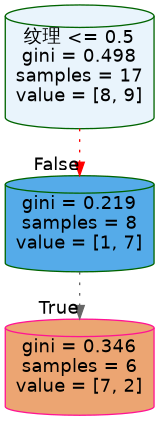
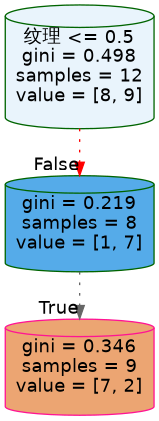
(80, 67) -> (80, 67)
(80, 367) -> (80, 367)
